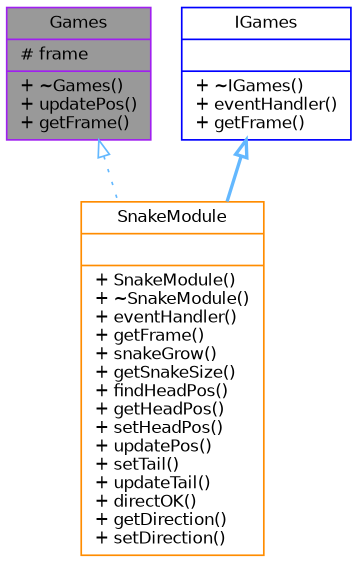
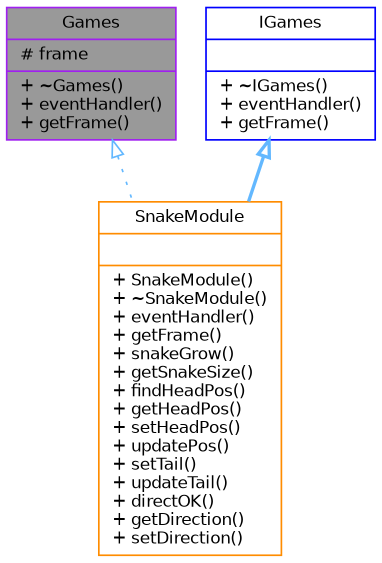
(79, 105) -> (91, 105)
